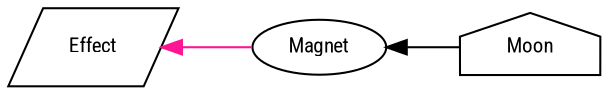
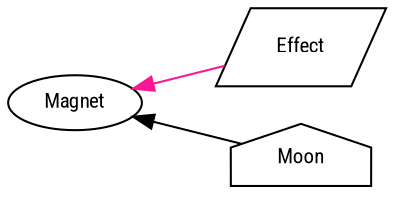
(217, 47) -> (189, 75)
